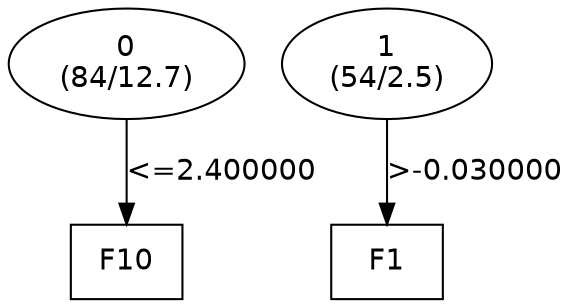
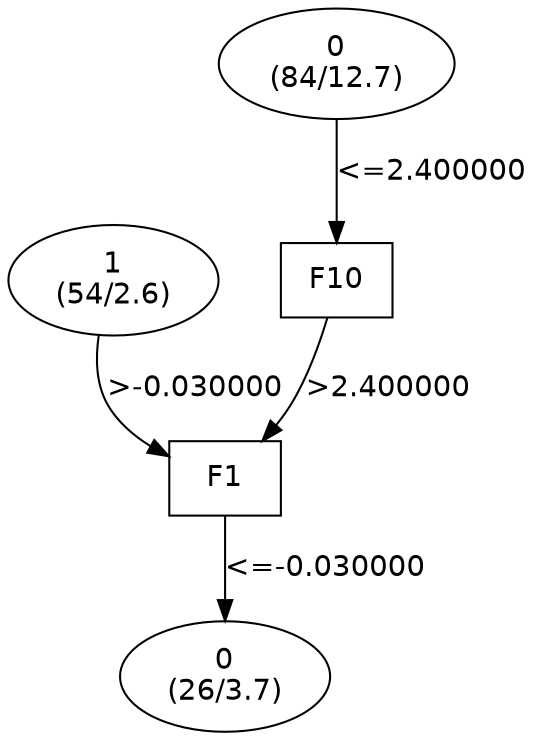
(387, 64) -> (113, 280)
none -> (307, 374)
none -> (225, 677)
